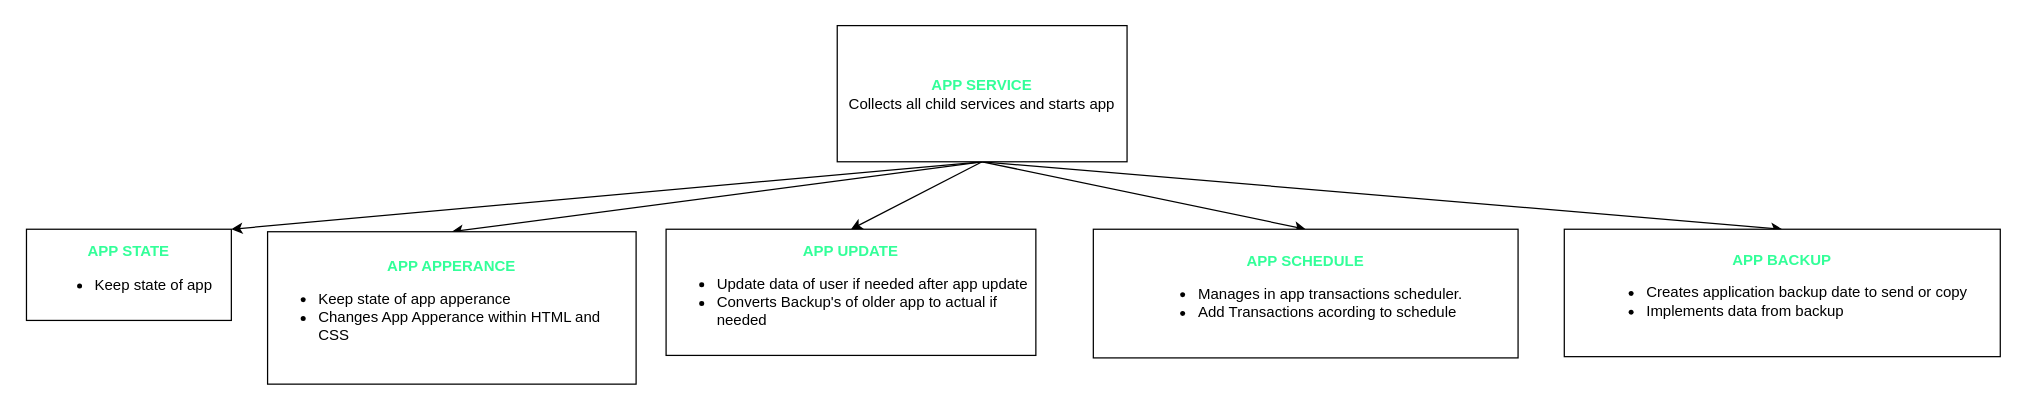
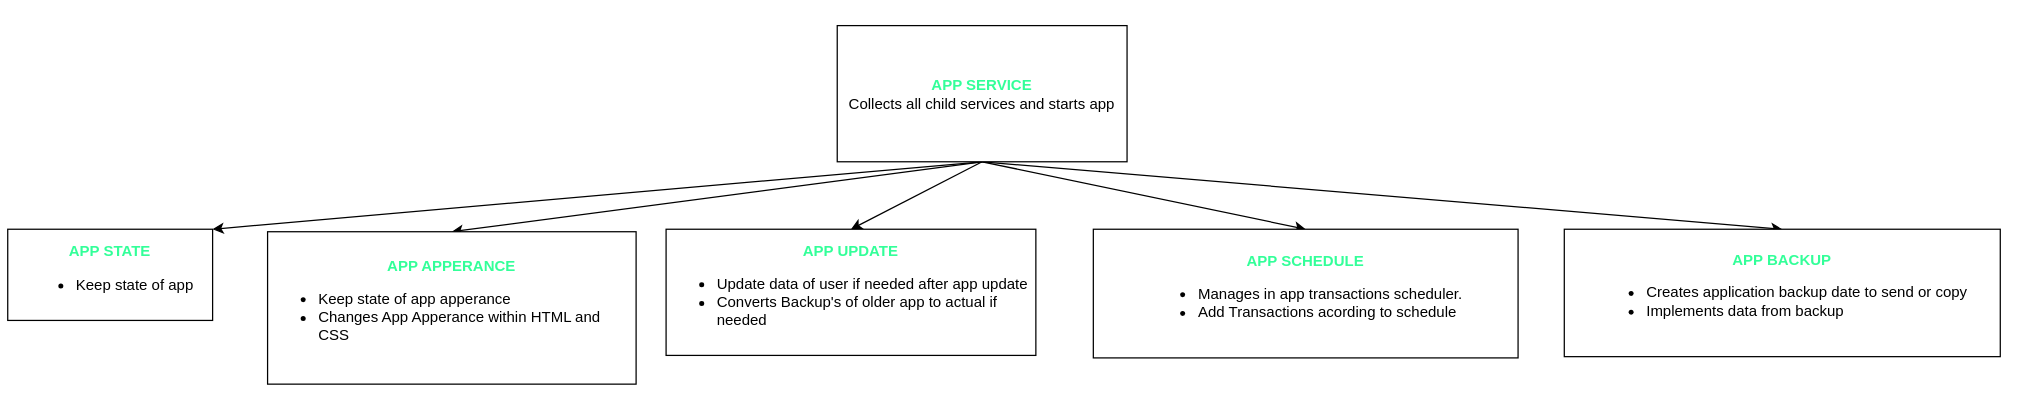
(128, 275) -> (109, 275)
